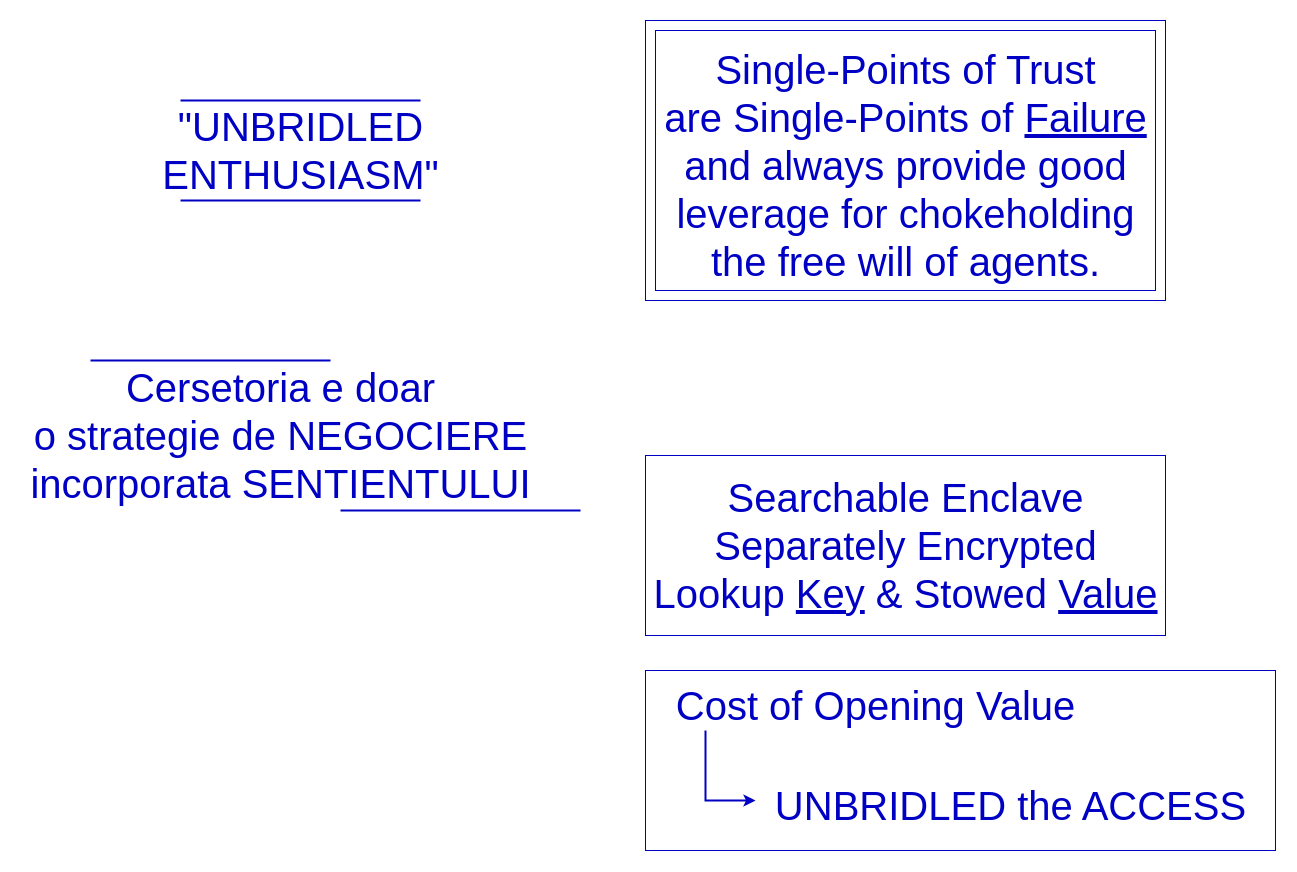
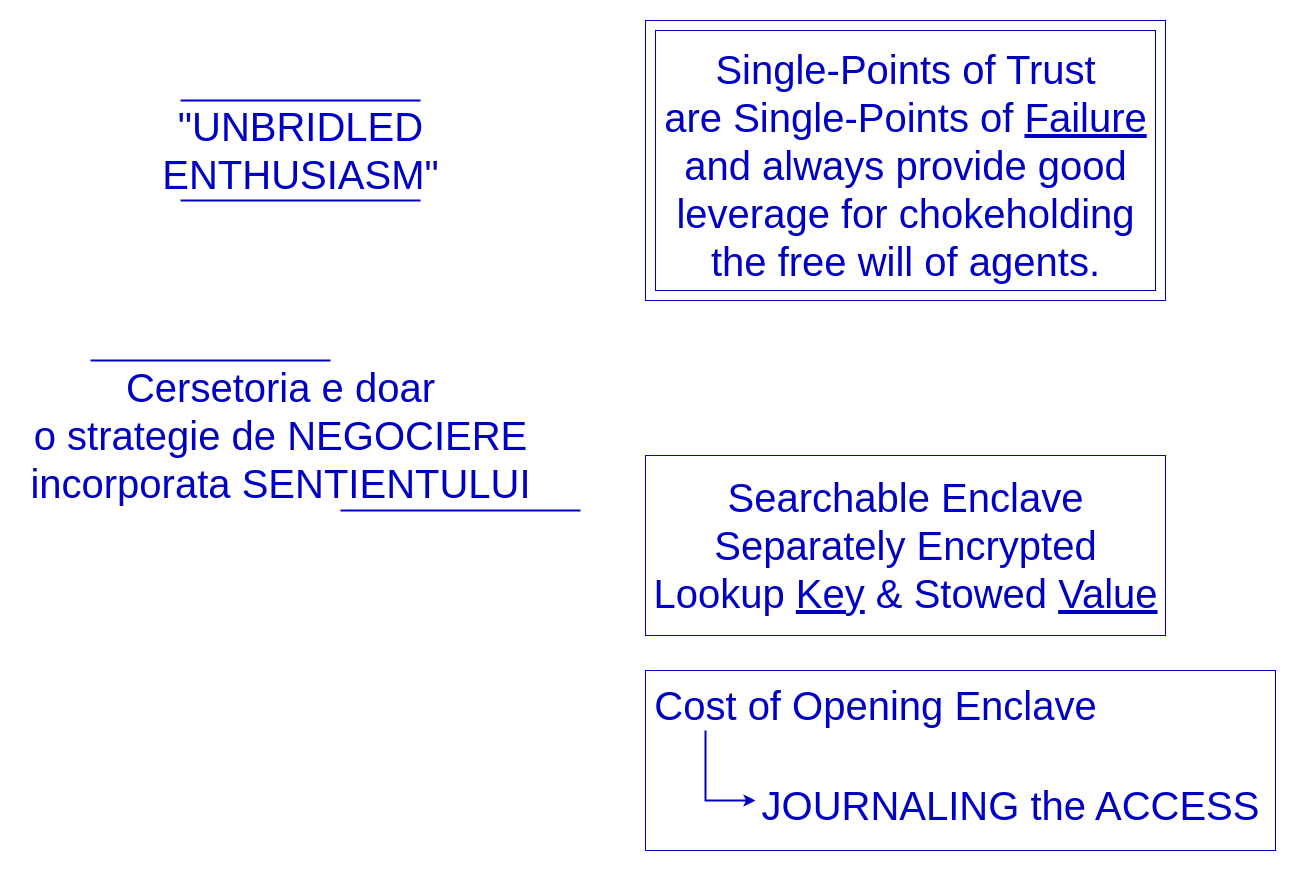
(876, 706) -> (876, 706)
(1011, 806) -> (1011, 806)
